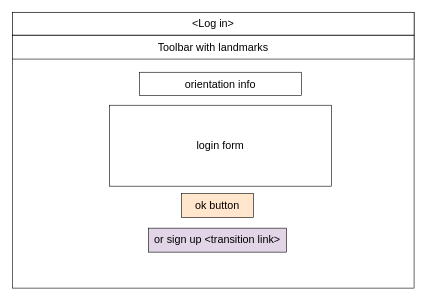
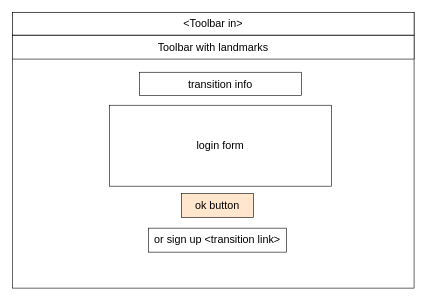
(213, 24) -> (213, 24)
(221, 84) -> (221, 84)
(218, 240) -> (218, 240)
